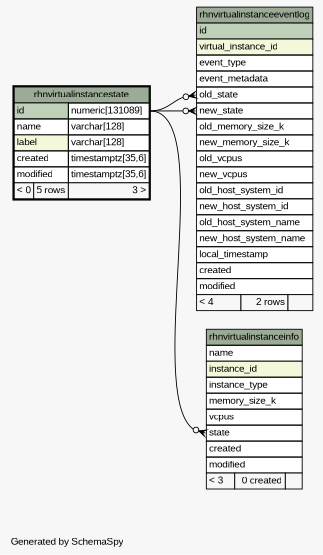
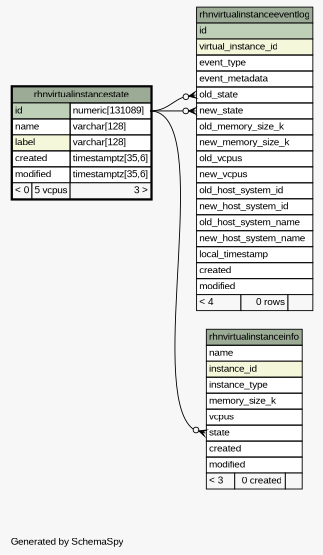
(51, 190) -> (51, 190)
(271, 302) -> (271, 302)
